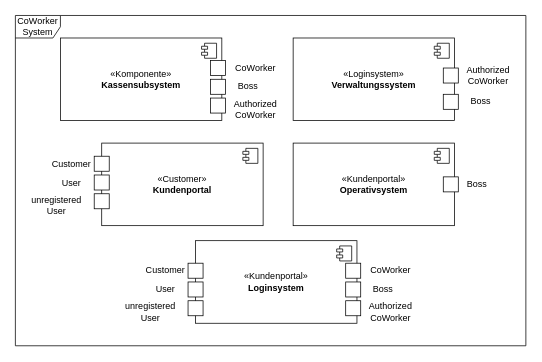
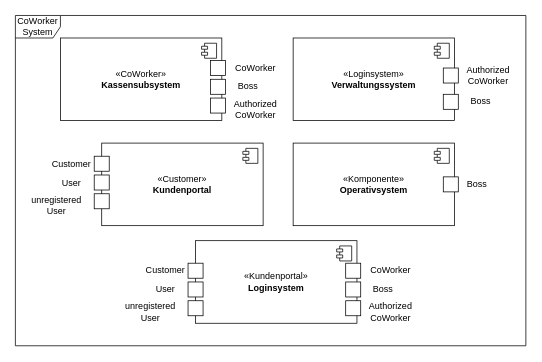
(141, 79) -> (141, 79)
(374, 184) -> (374, 184)
